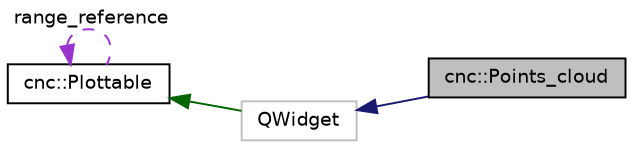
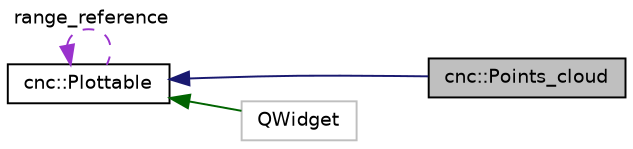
(402, 101) -> (309, 76)
